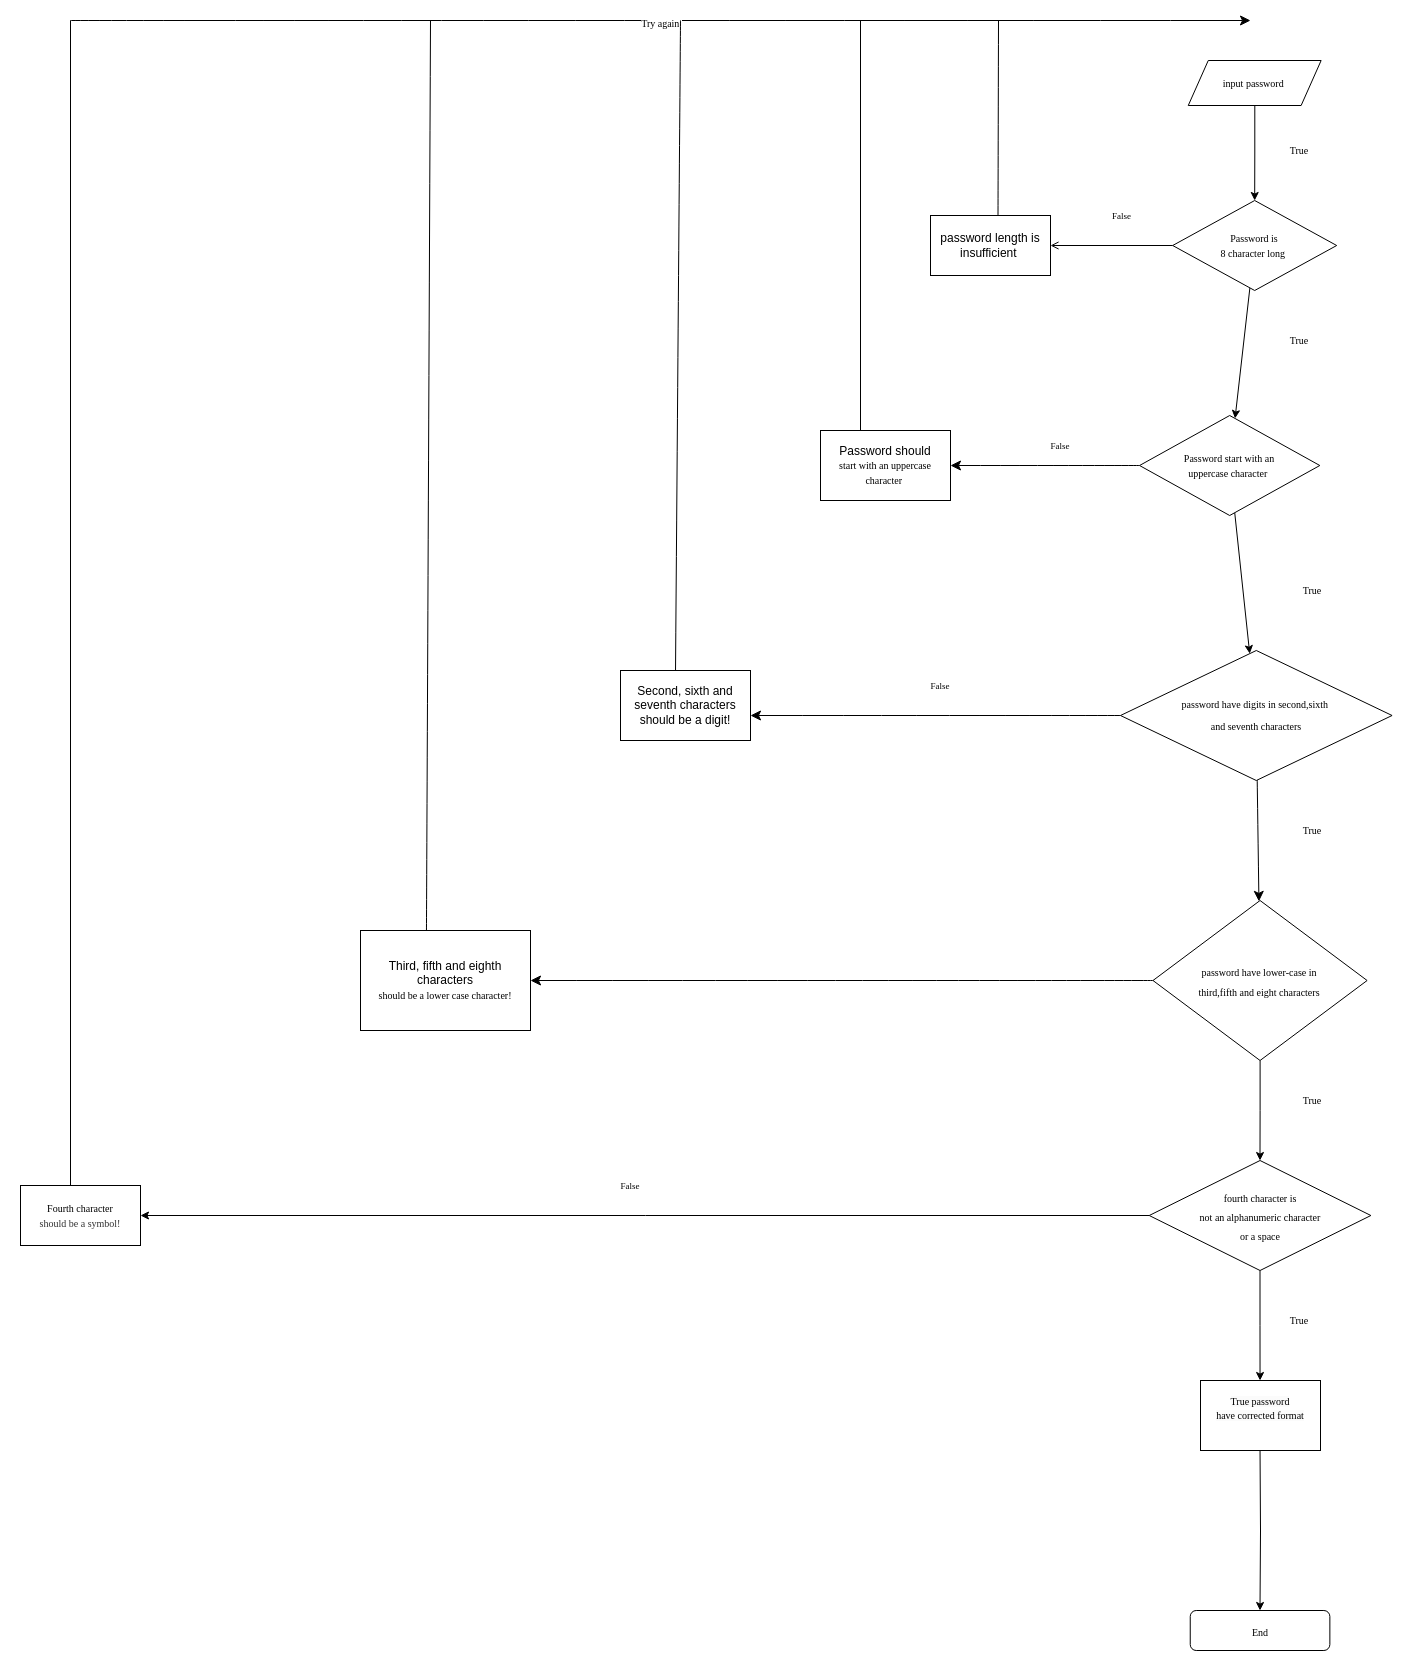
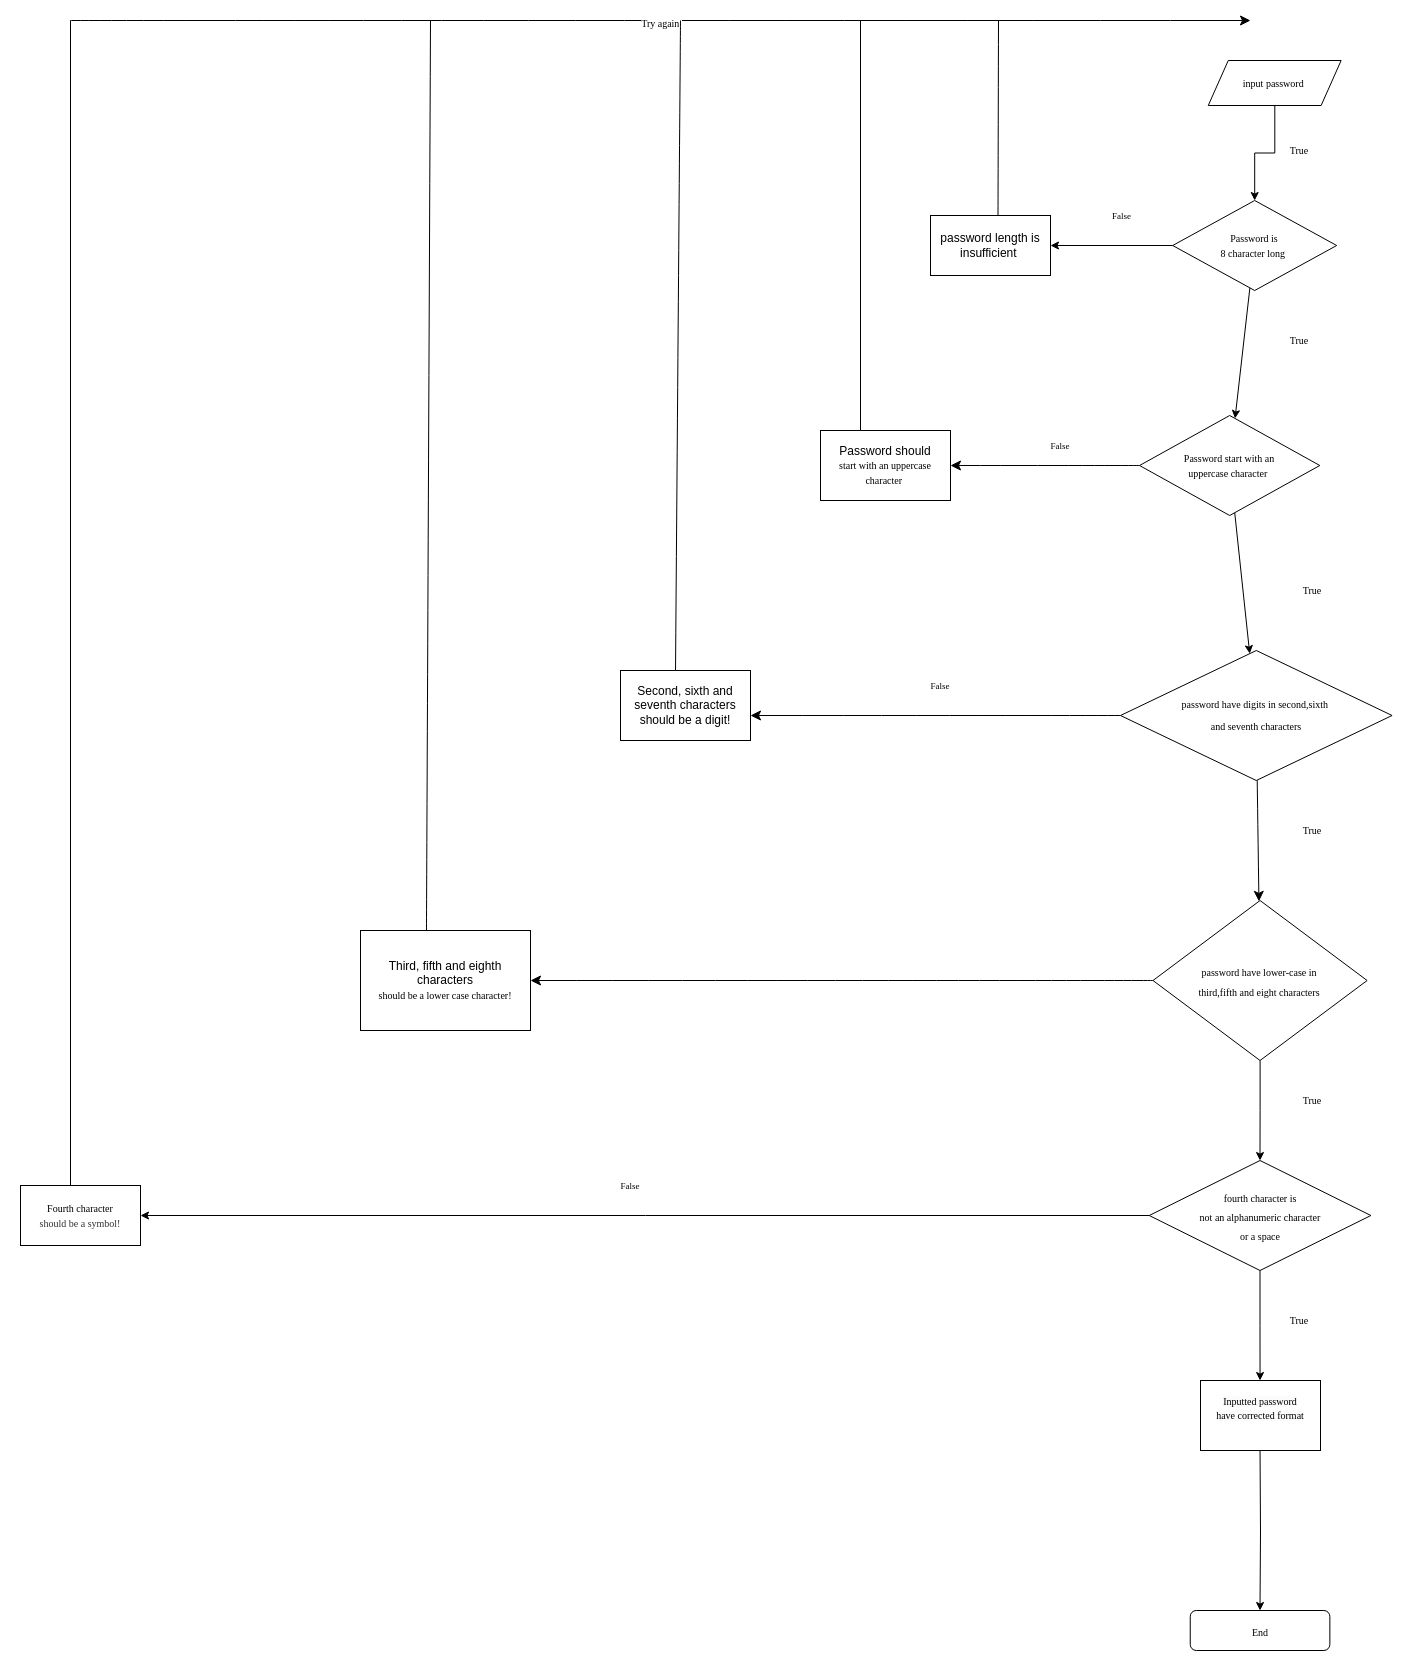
(1255, 83) -> (1275, 83)
(1057, 246) -> (1059, 246)
(1261, 1416) -> (1261, 1416)
